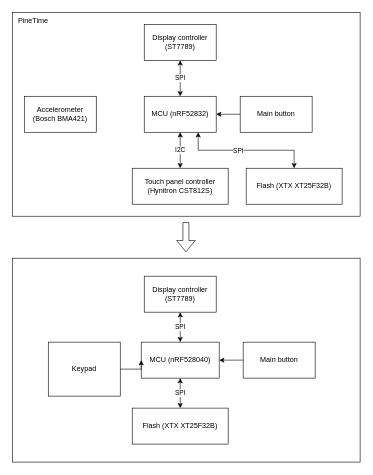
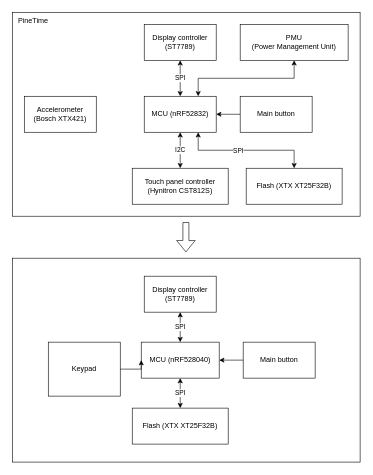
none -> (294, 42)
none -> (198, 78)
(60, 114) -> (60, 114)
